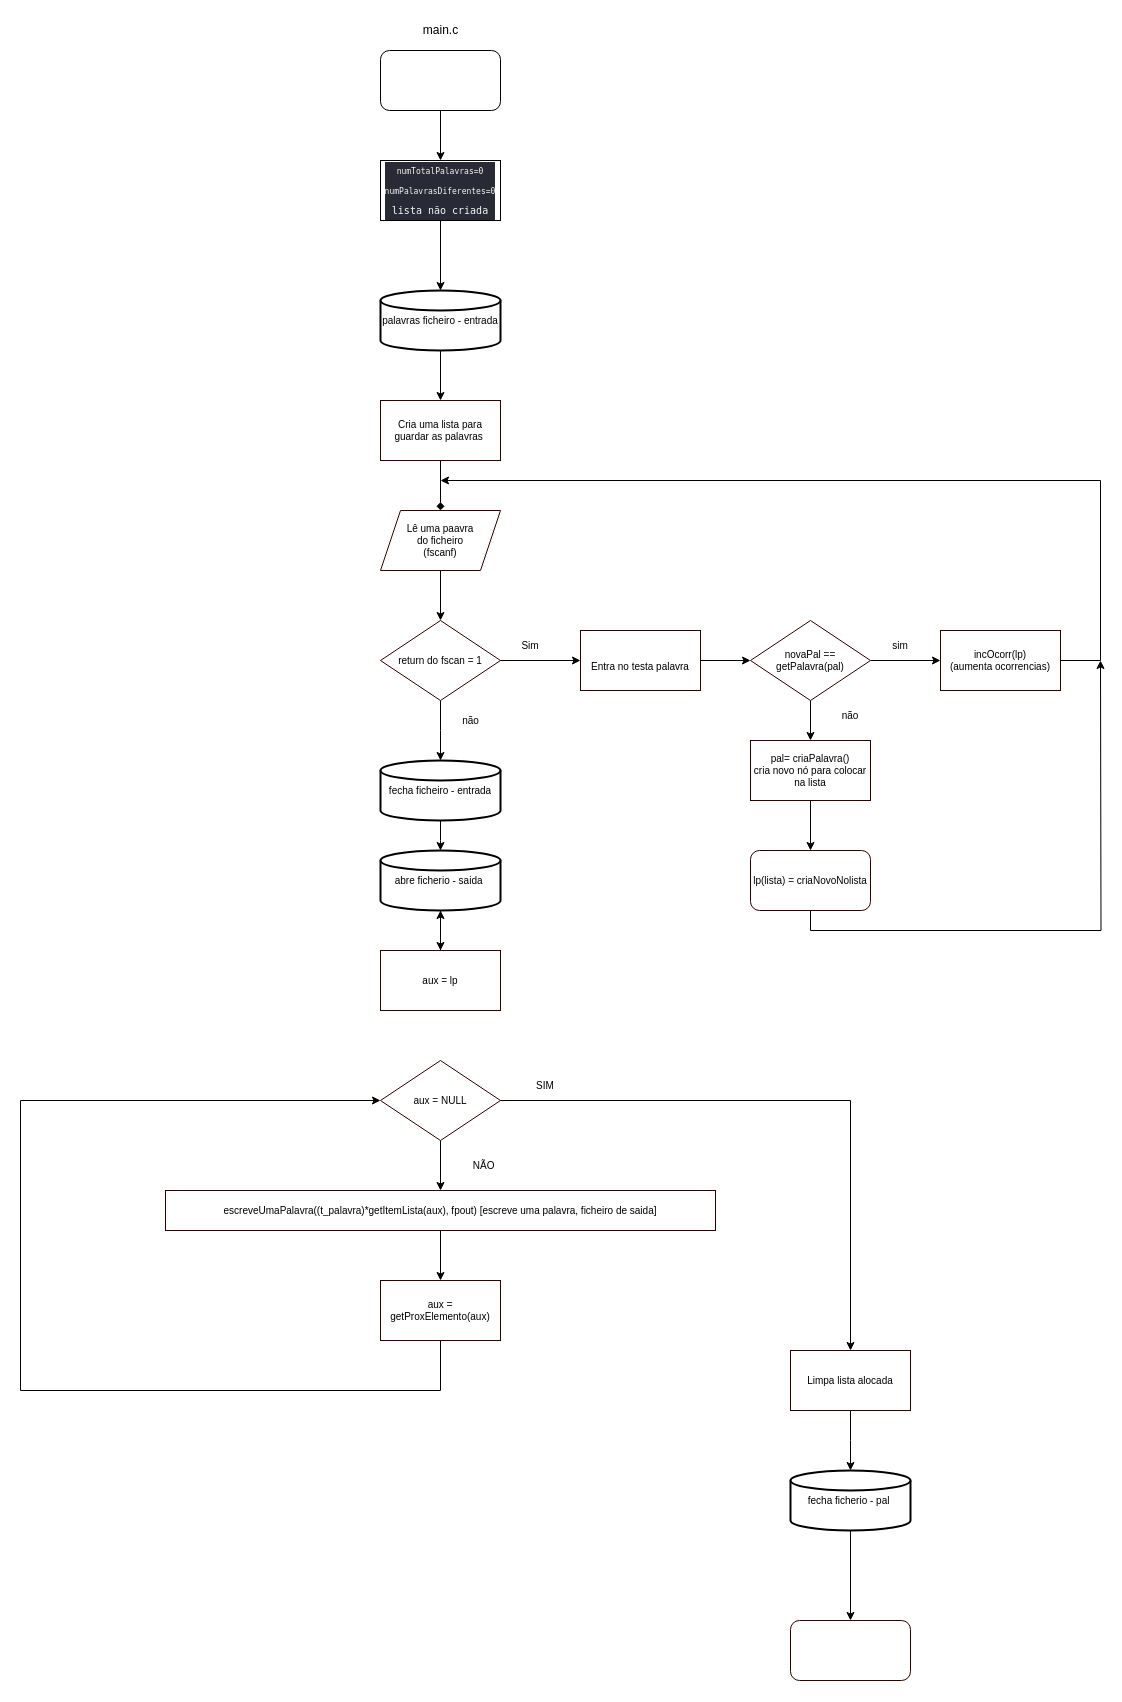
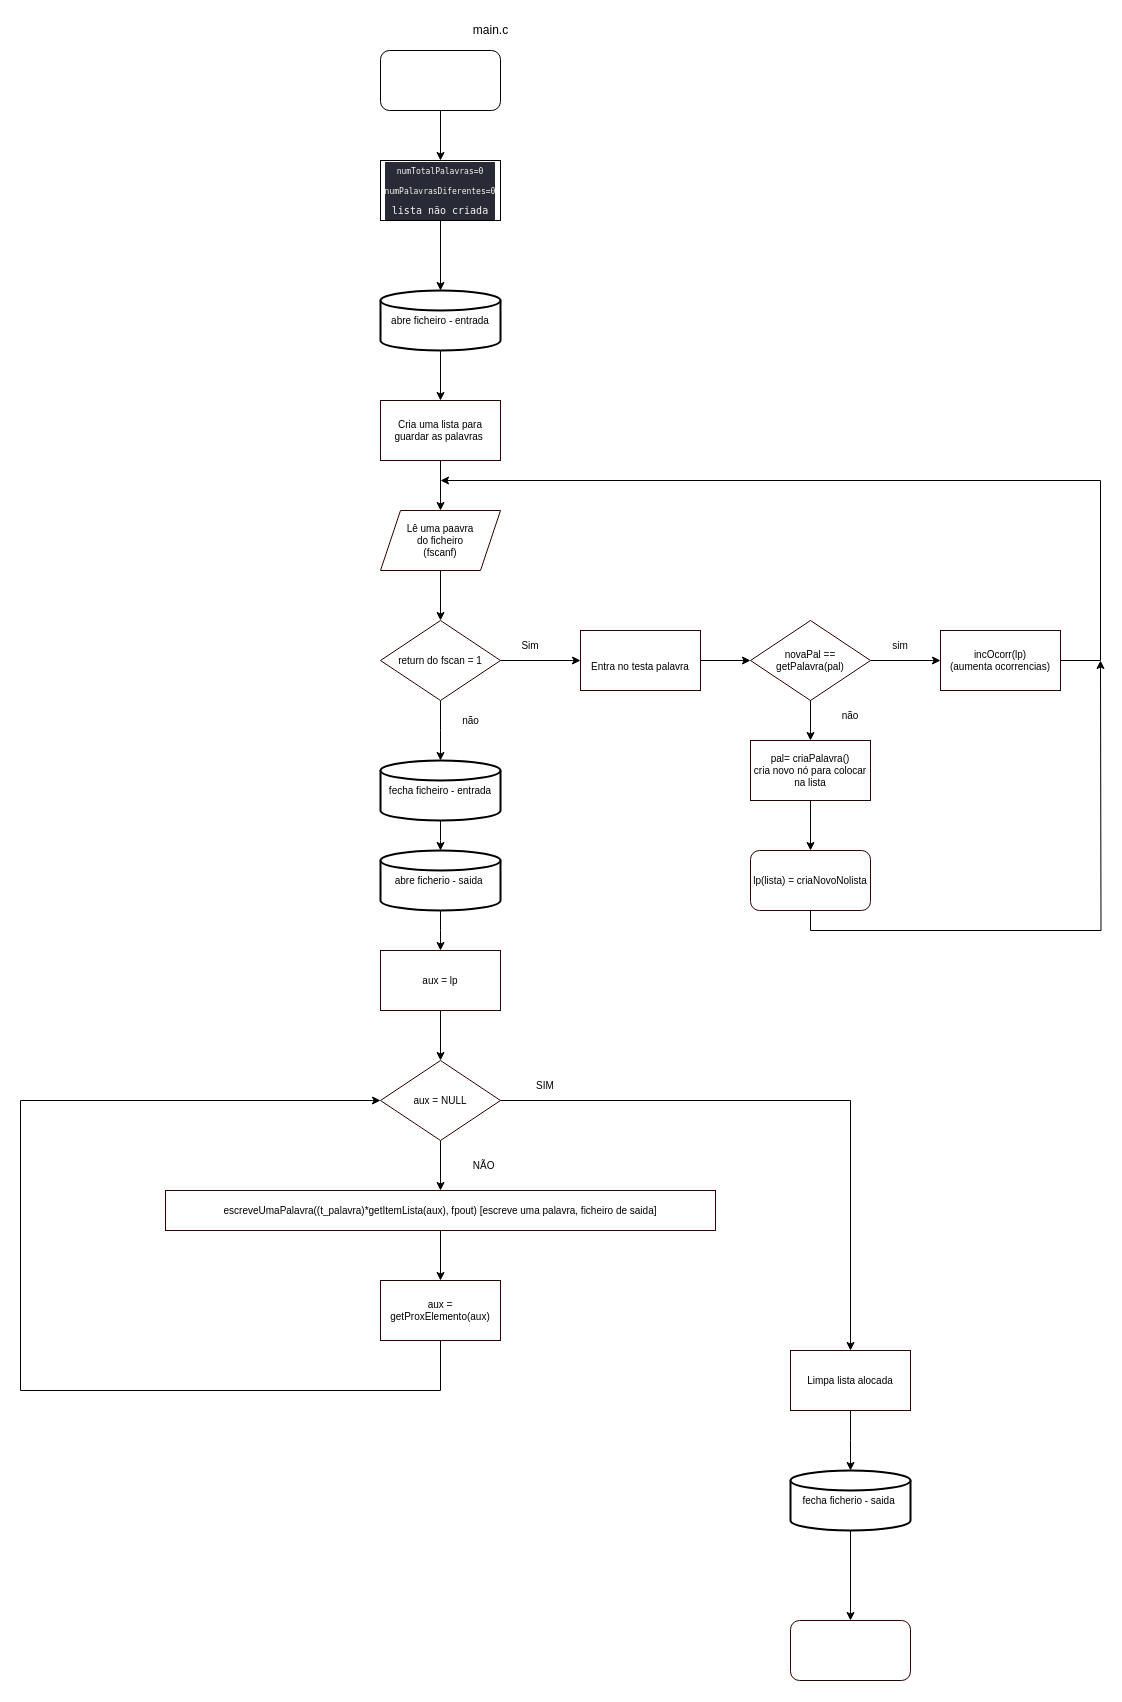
(441, 31) -> (491, 31)
(441, 321) -> (441, 321)
(441, 502) -> (441, 502)
(441, 949) -> (441, 1032)
(851, 1501) -> (851, 1501)
